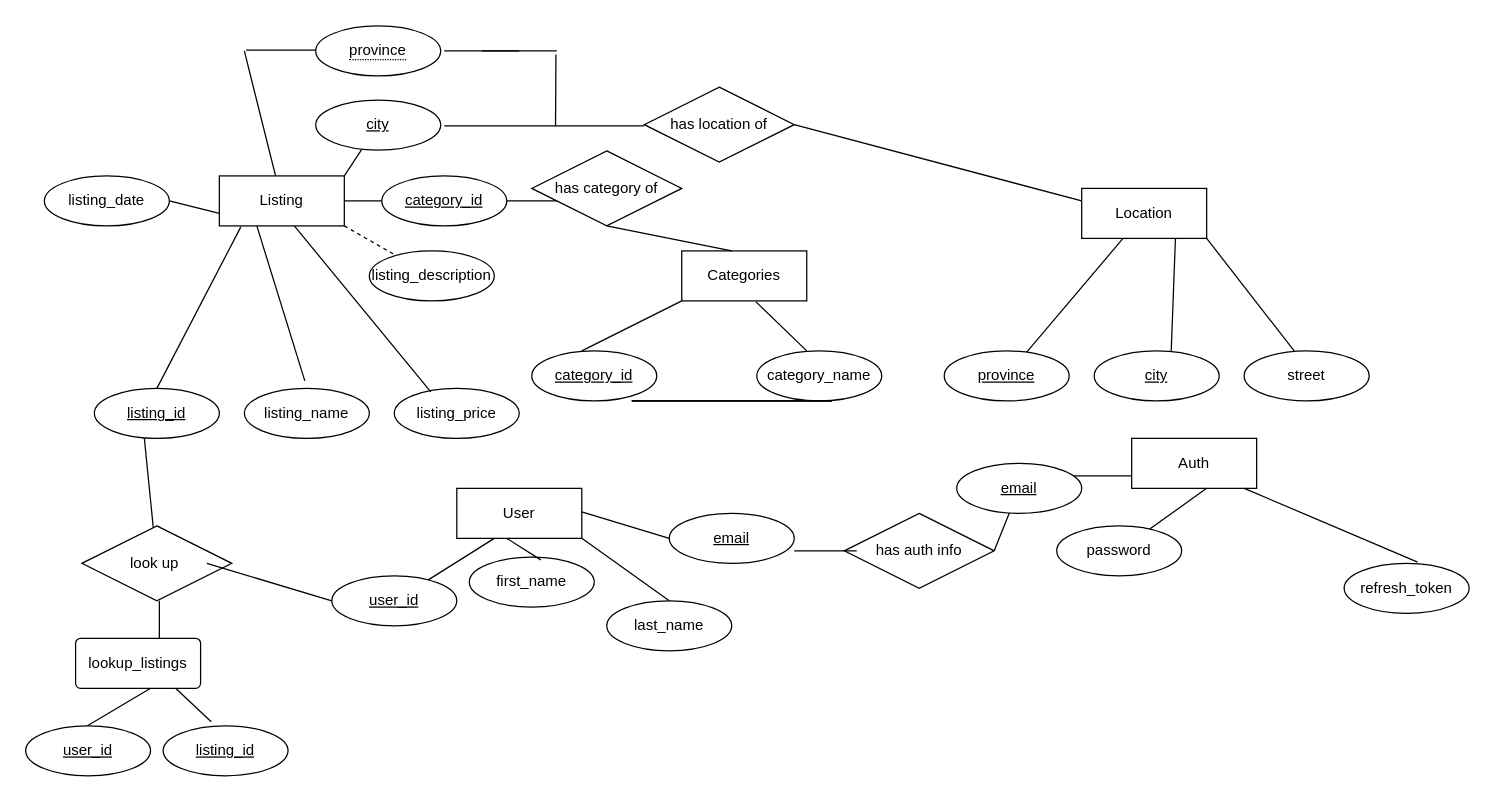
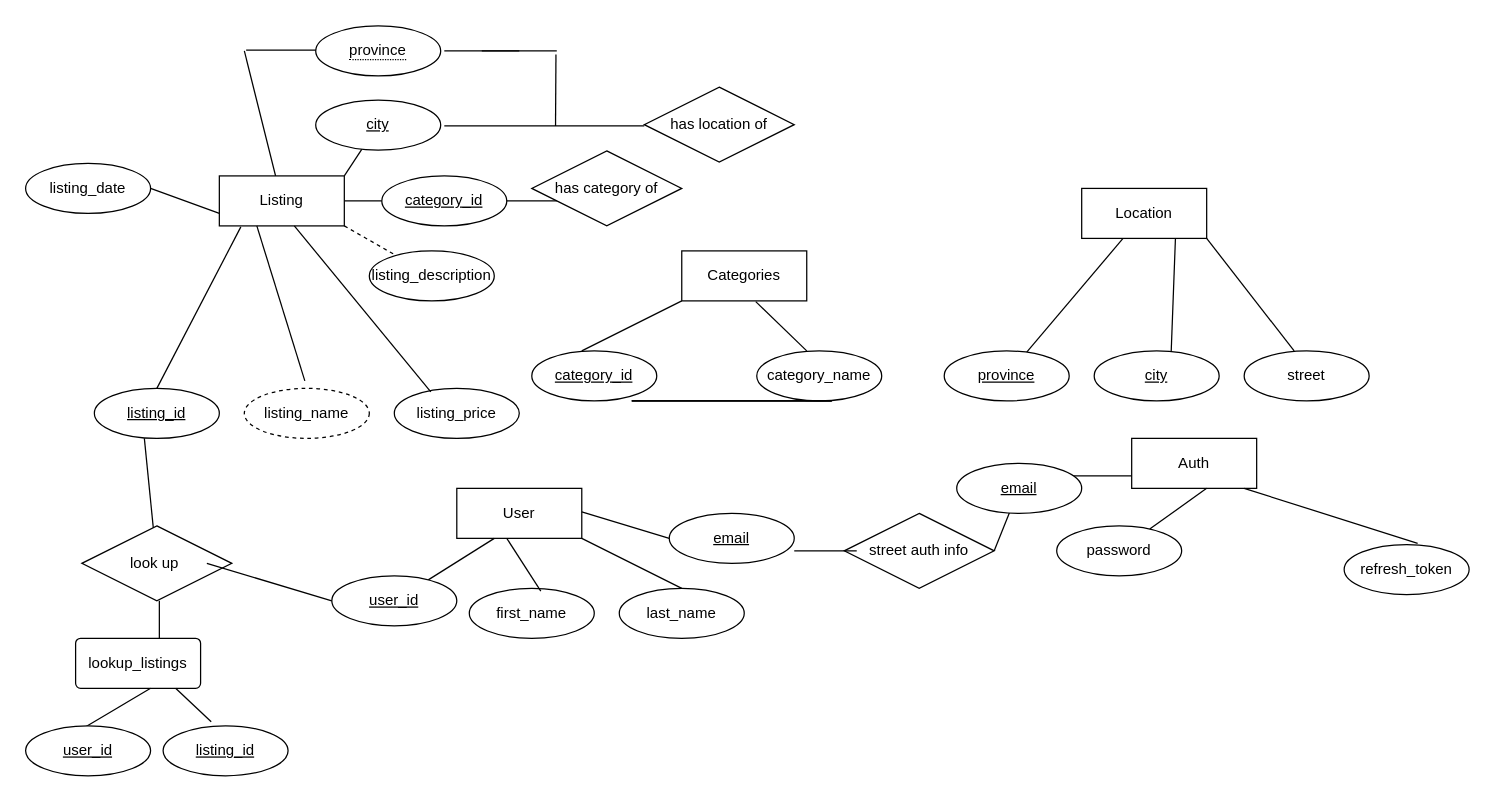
(938, 162) -> none
(107, 201) -> (88, 188)
(668, 238) -> none
(307, 413) -> (307, 413)
(919, 551) -> (919, 551)
(532, 582) -> (532, 613)
(1407, 588) -> (1407, 569)
(669, 626) -> (682, 613)
